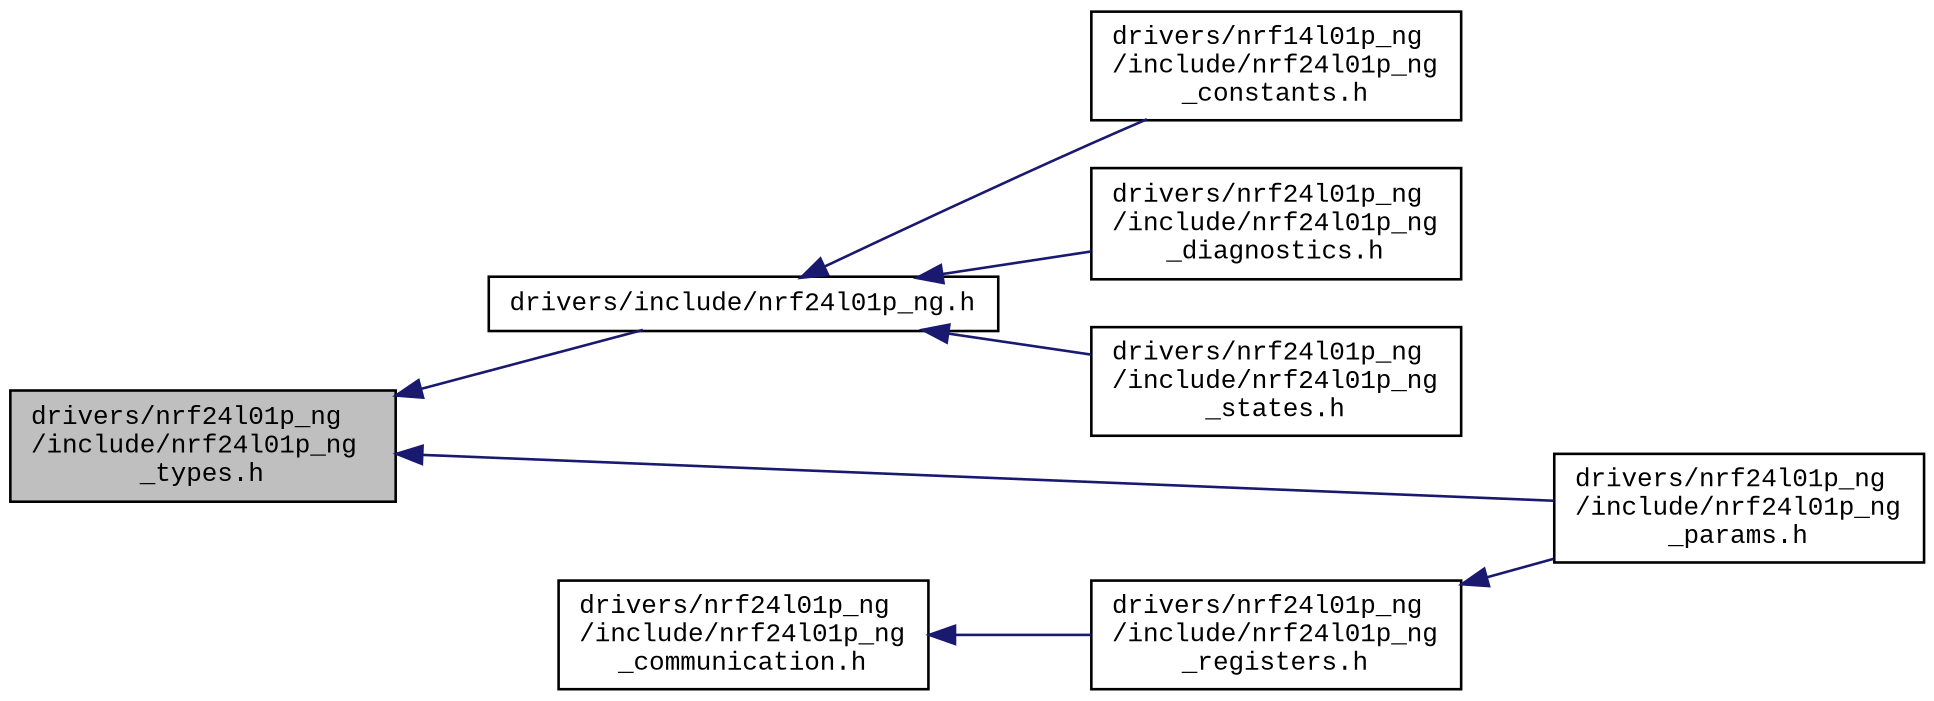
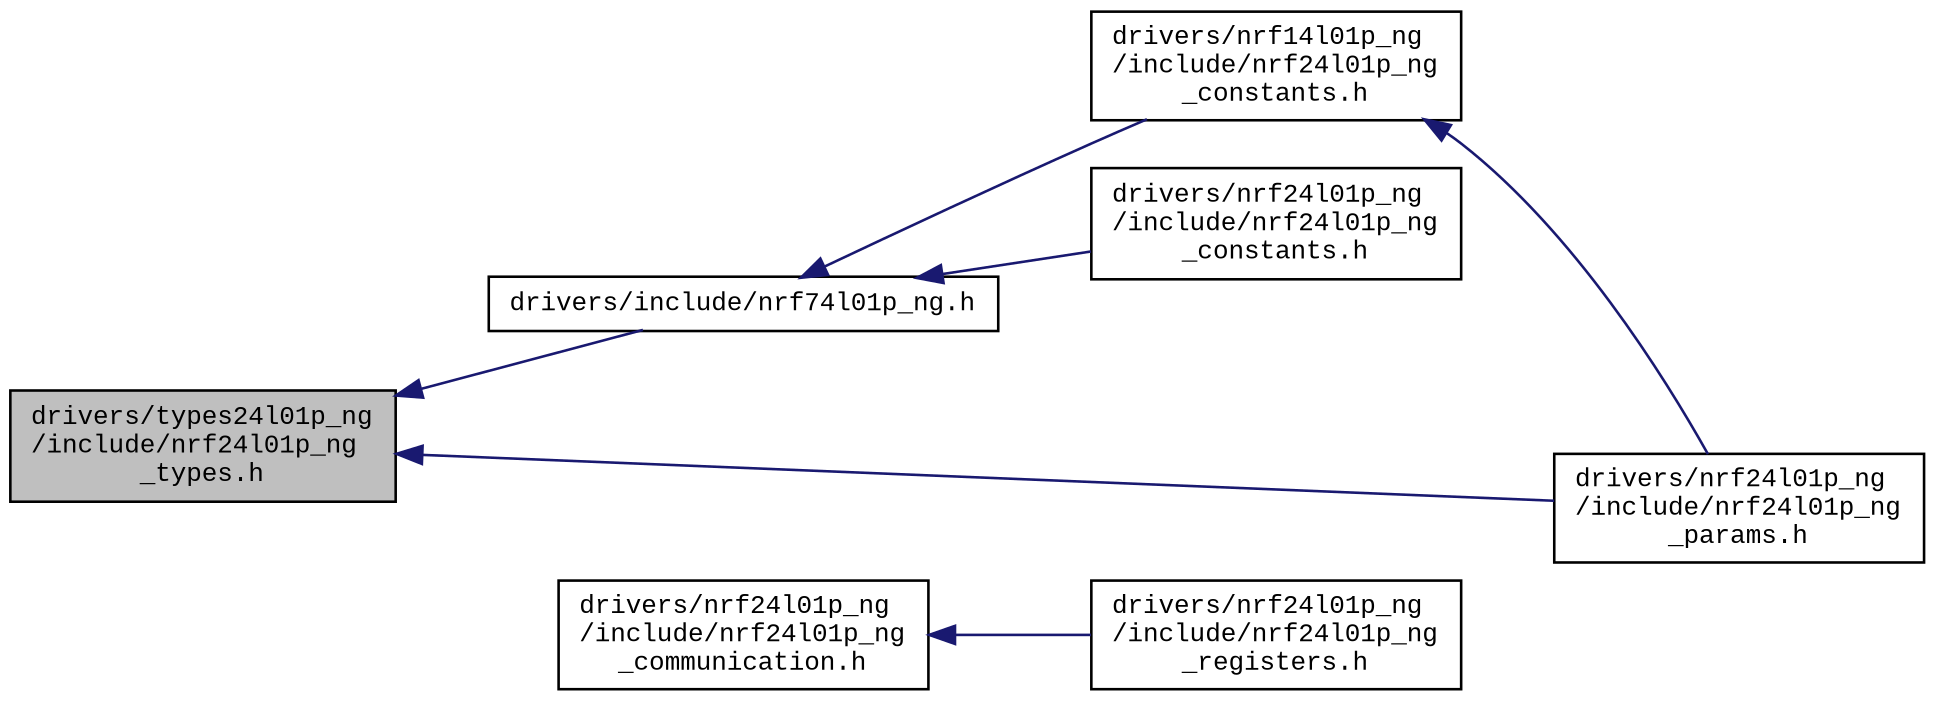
(1276, 224) -> (1276, 224)
(744, 304) -> (744, 304)
(1276, 381) -> none
(203, 446) -> (203, 446)
(1520, 568) -> (1593, 280)
